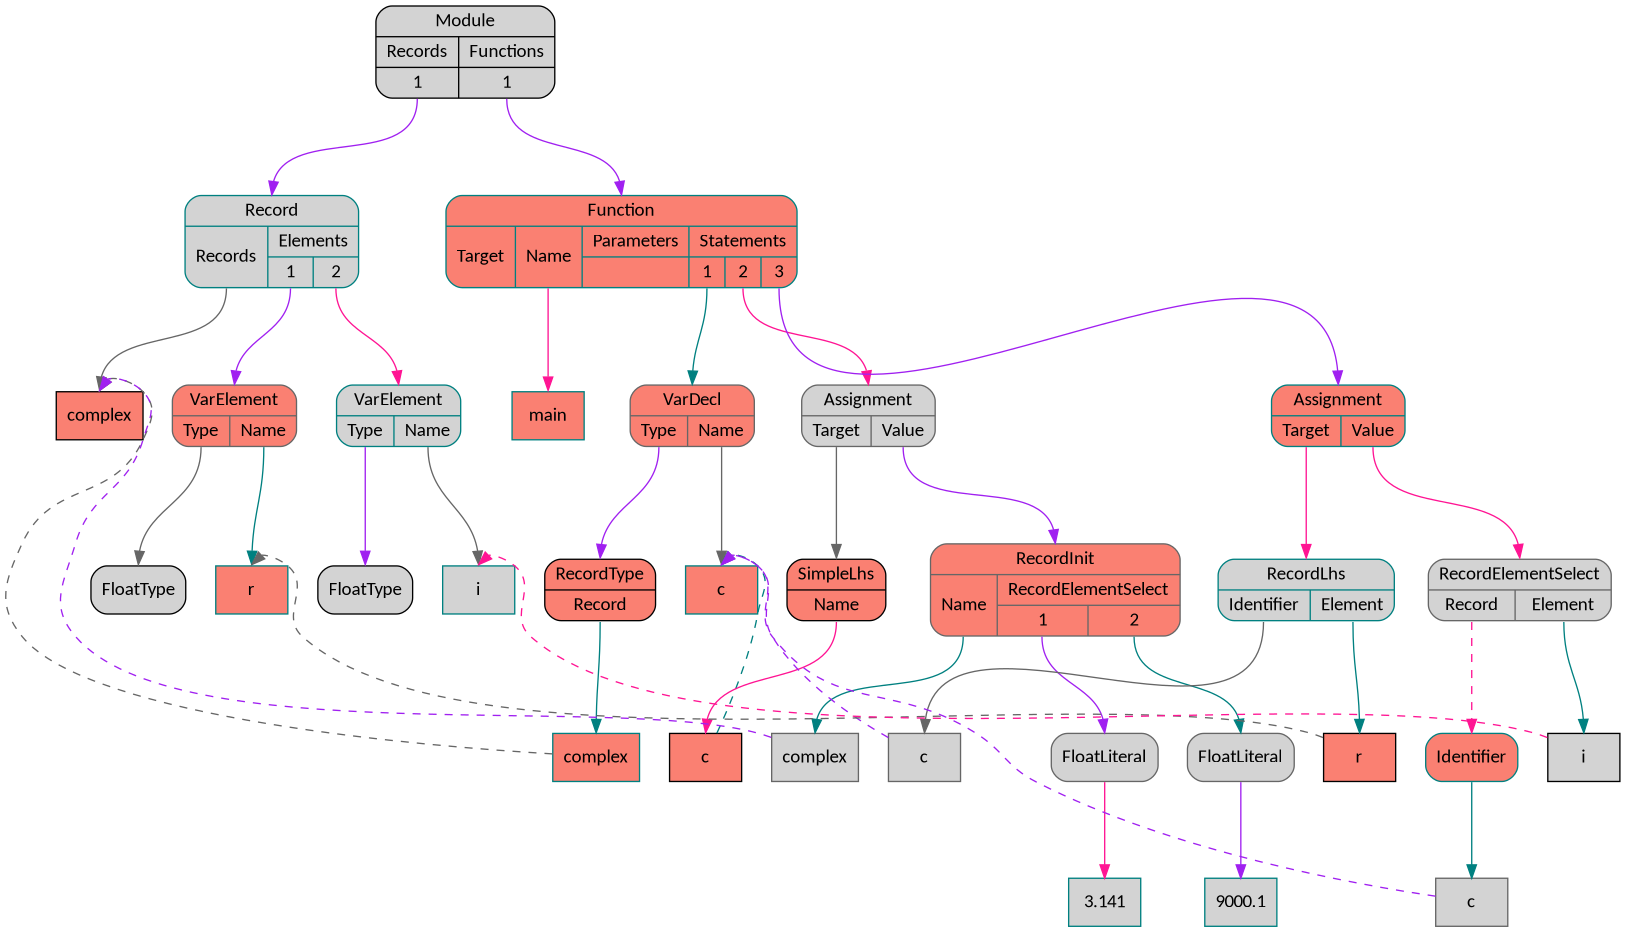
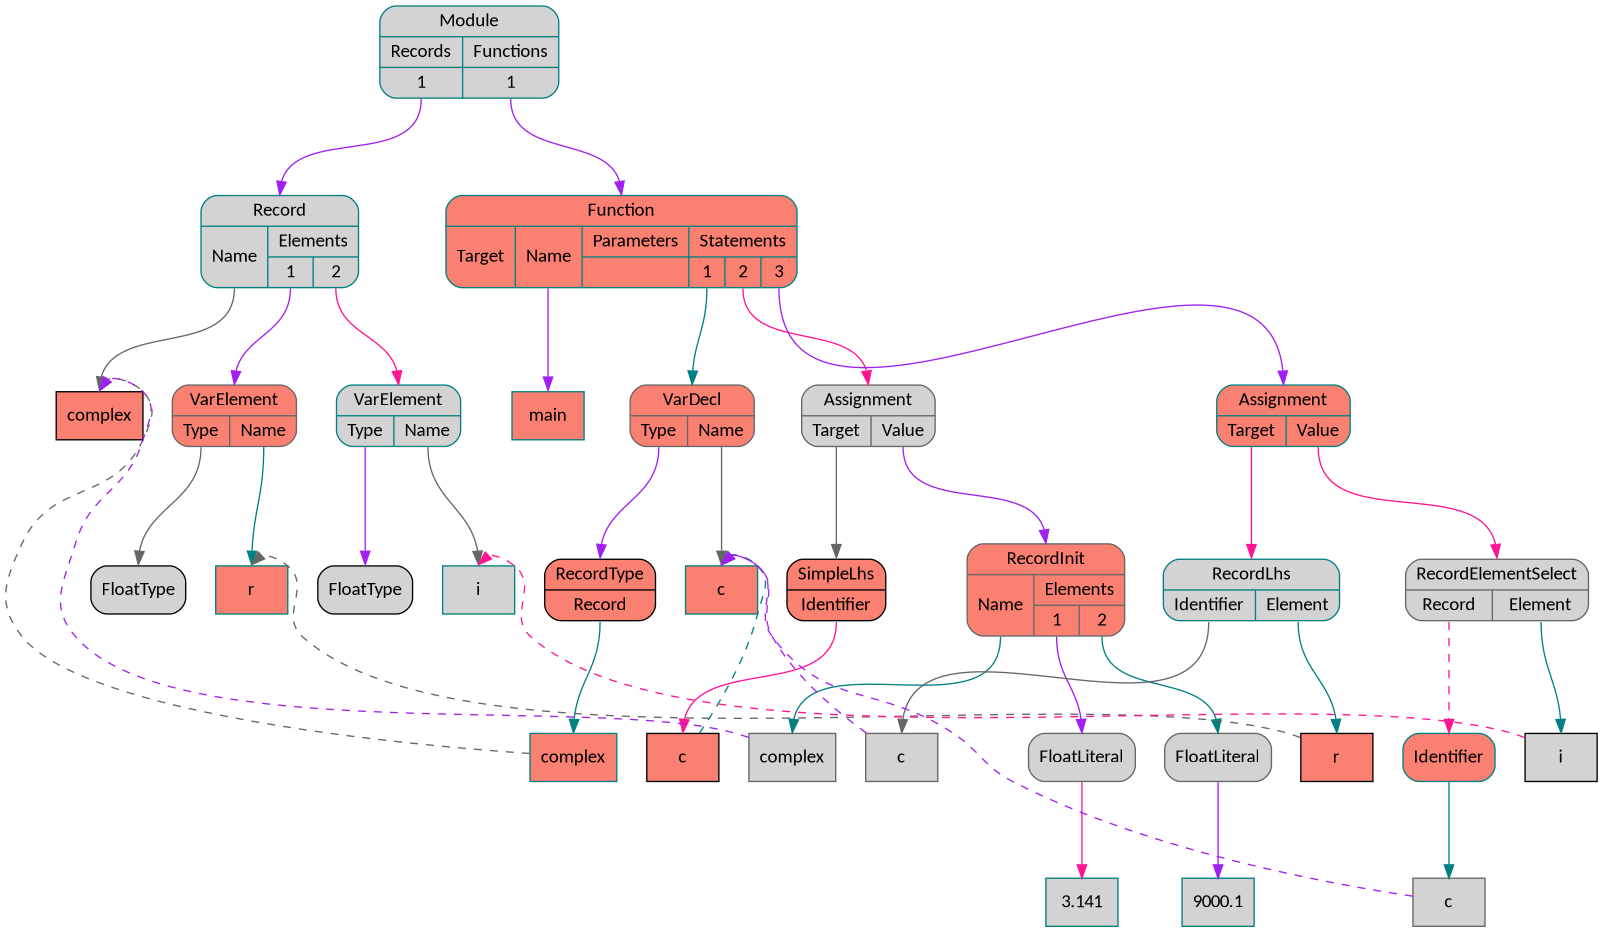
(465, 52) -> (469, 52)
(226, 256) -> (234, 256)
(548, 332) -> (548, 332)
(1089, 589) -> (1079, 589)
(836, 605) -> (836, 605)
